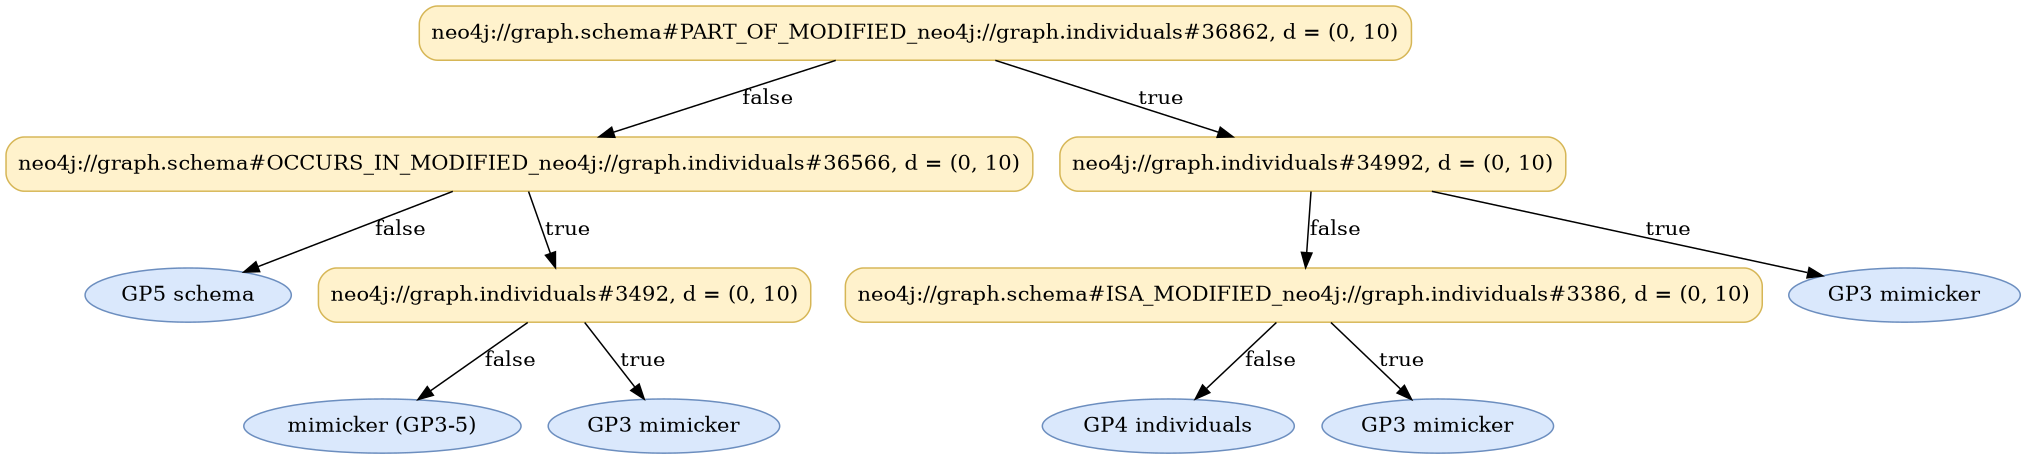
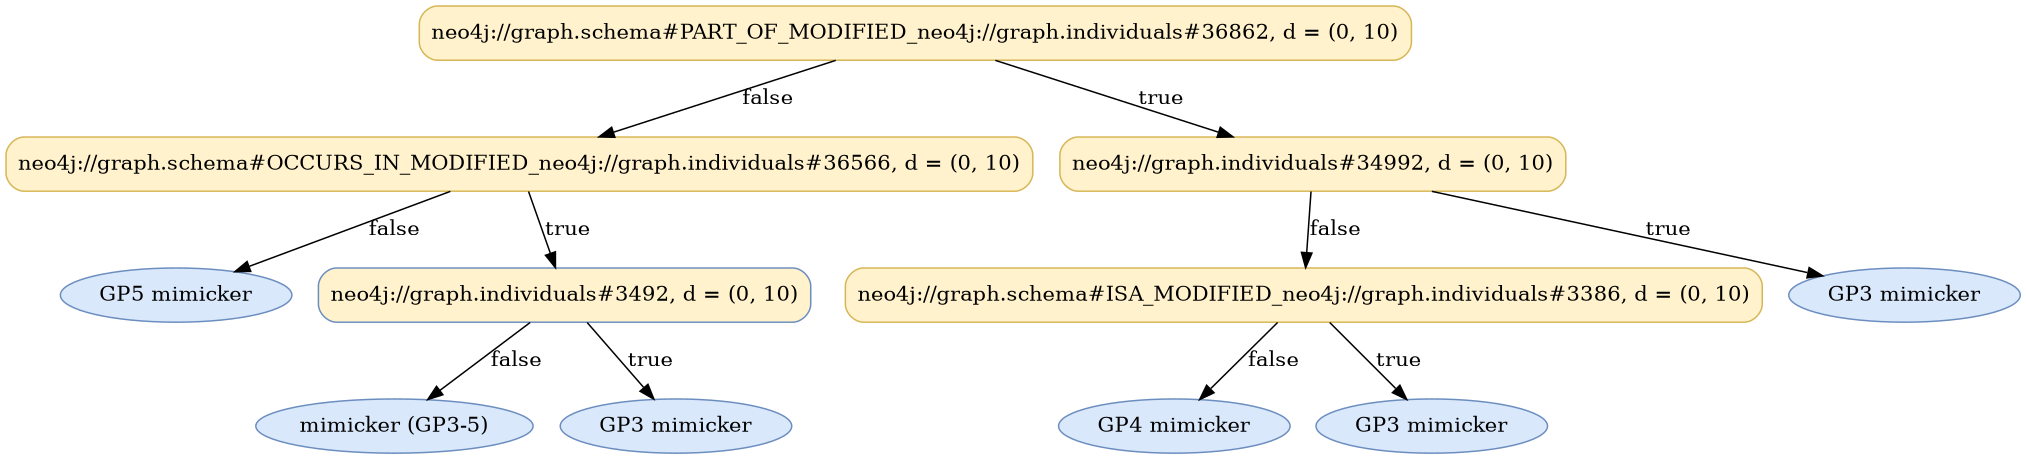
(188, 295) -> (176, 295)
(565, 295) -> (565, 295)
(1168, 426) -> (1174, 426)
